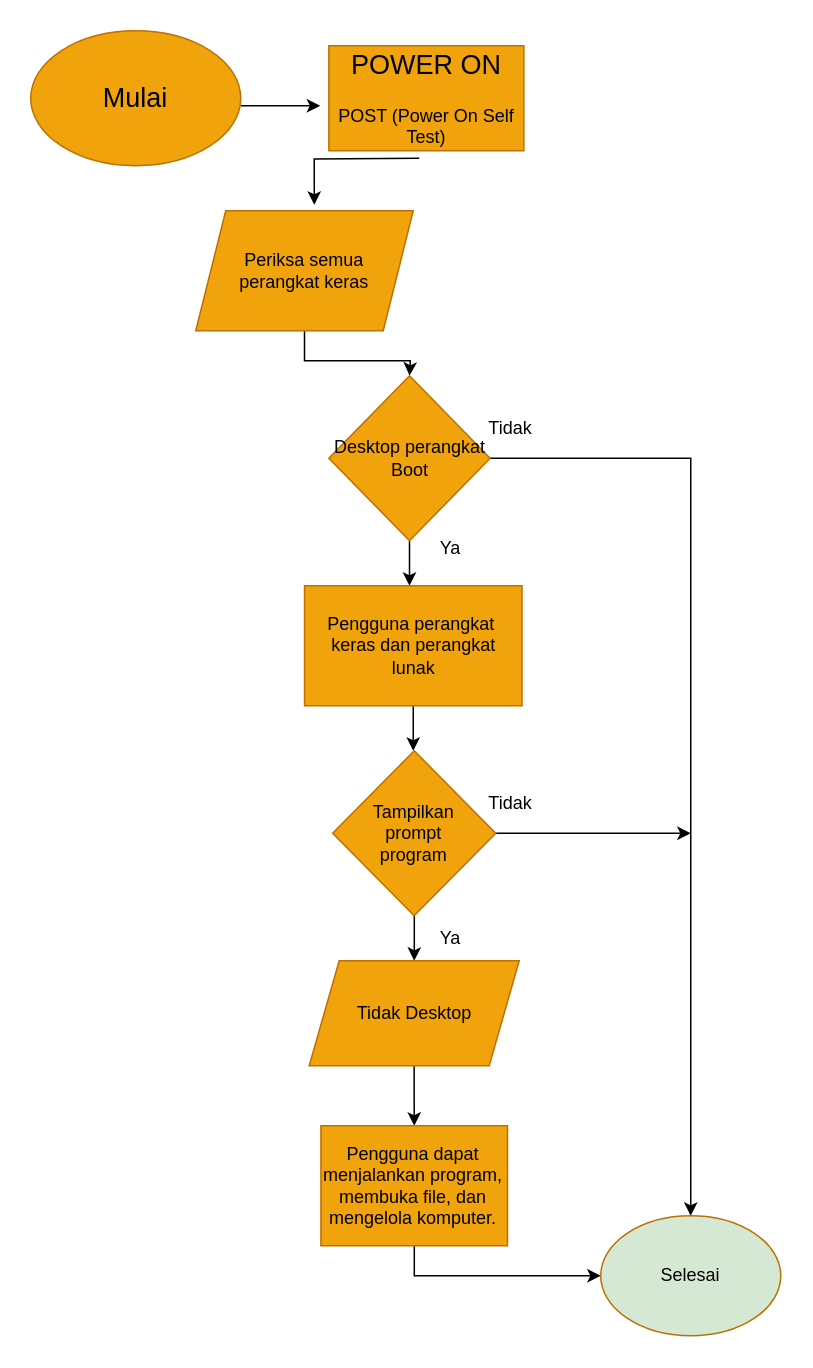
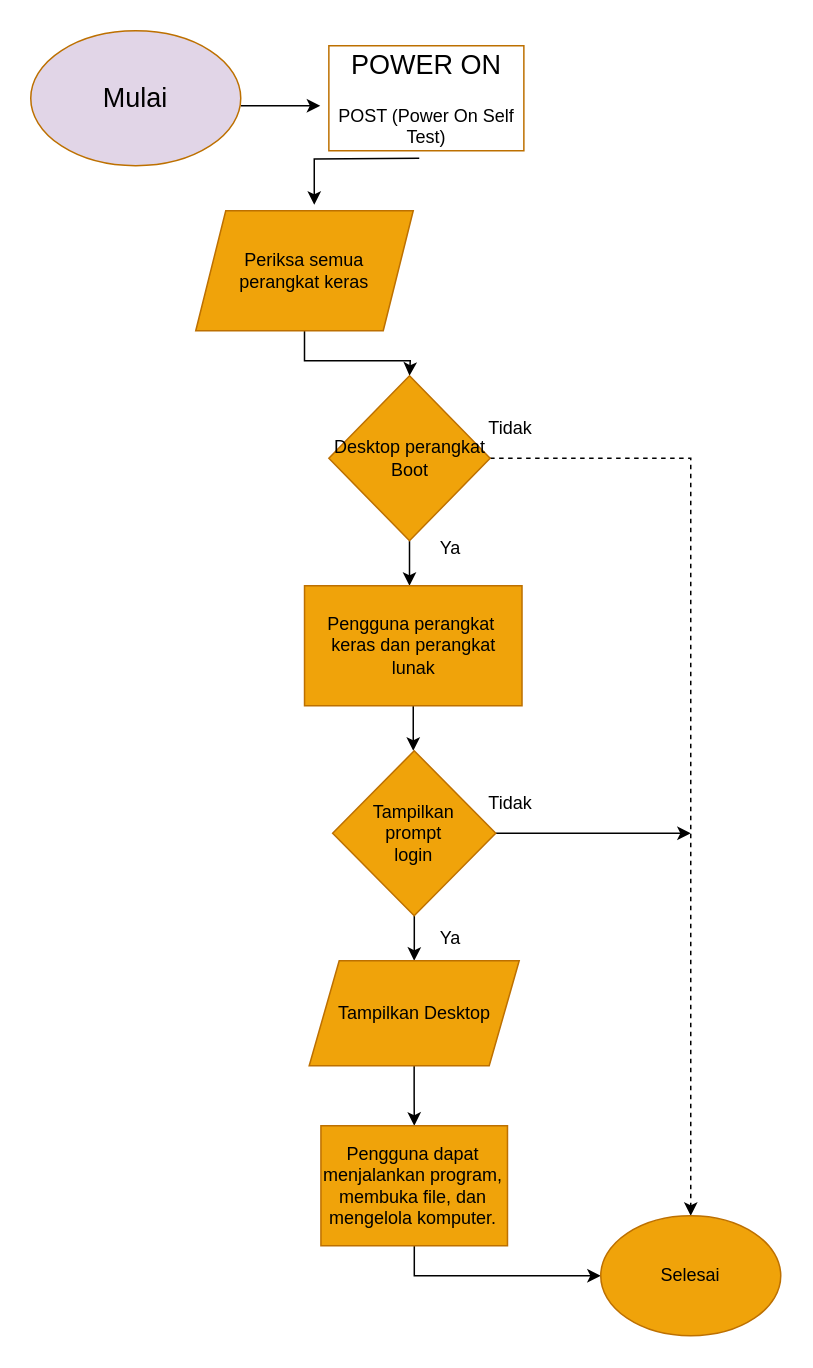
(136, 98) -> (136, 98)
(426, 98) -> (426, 98)
(691, 733) -> (691, 733)
(414, 833) -> (414, 833)
(415, 1013) -> (415, 1013)
(691, 1276) -> (691, 1276)
